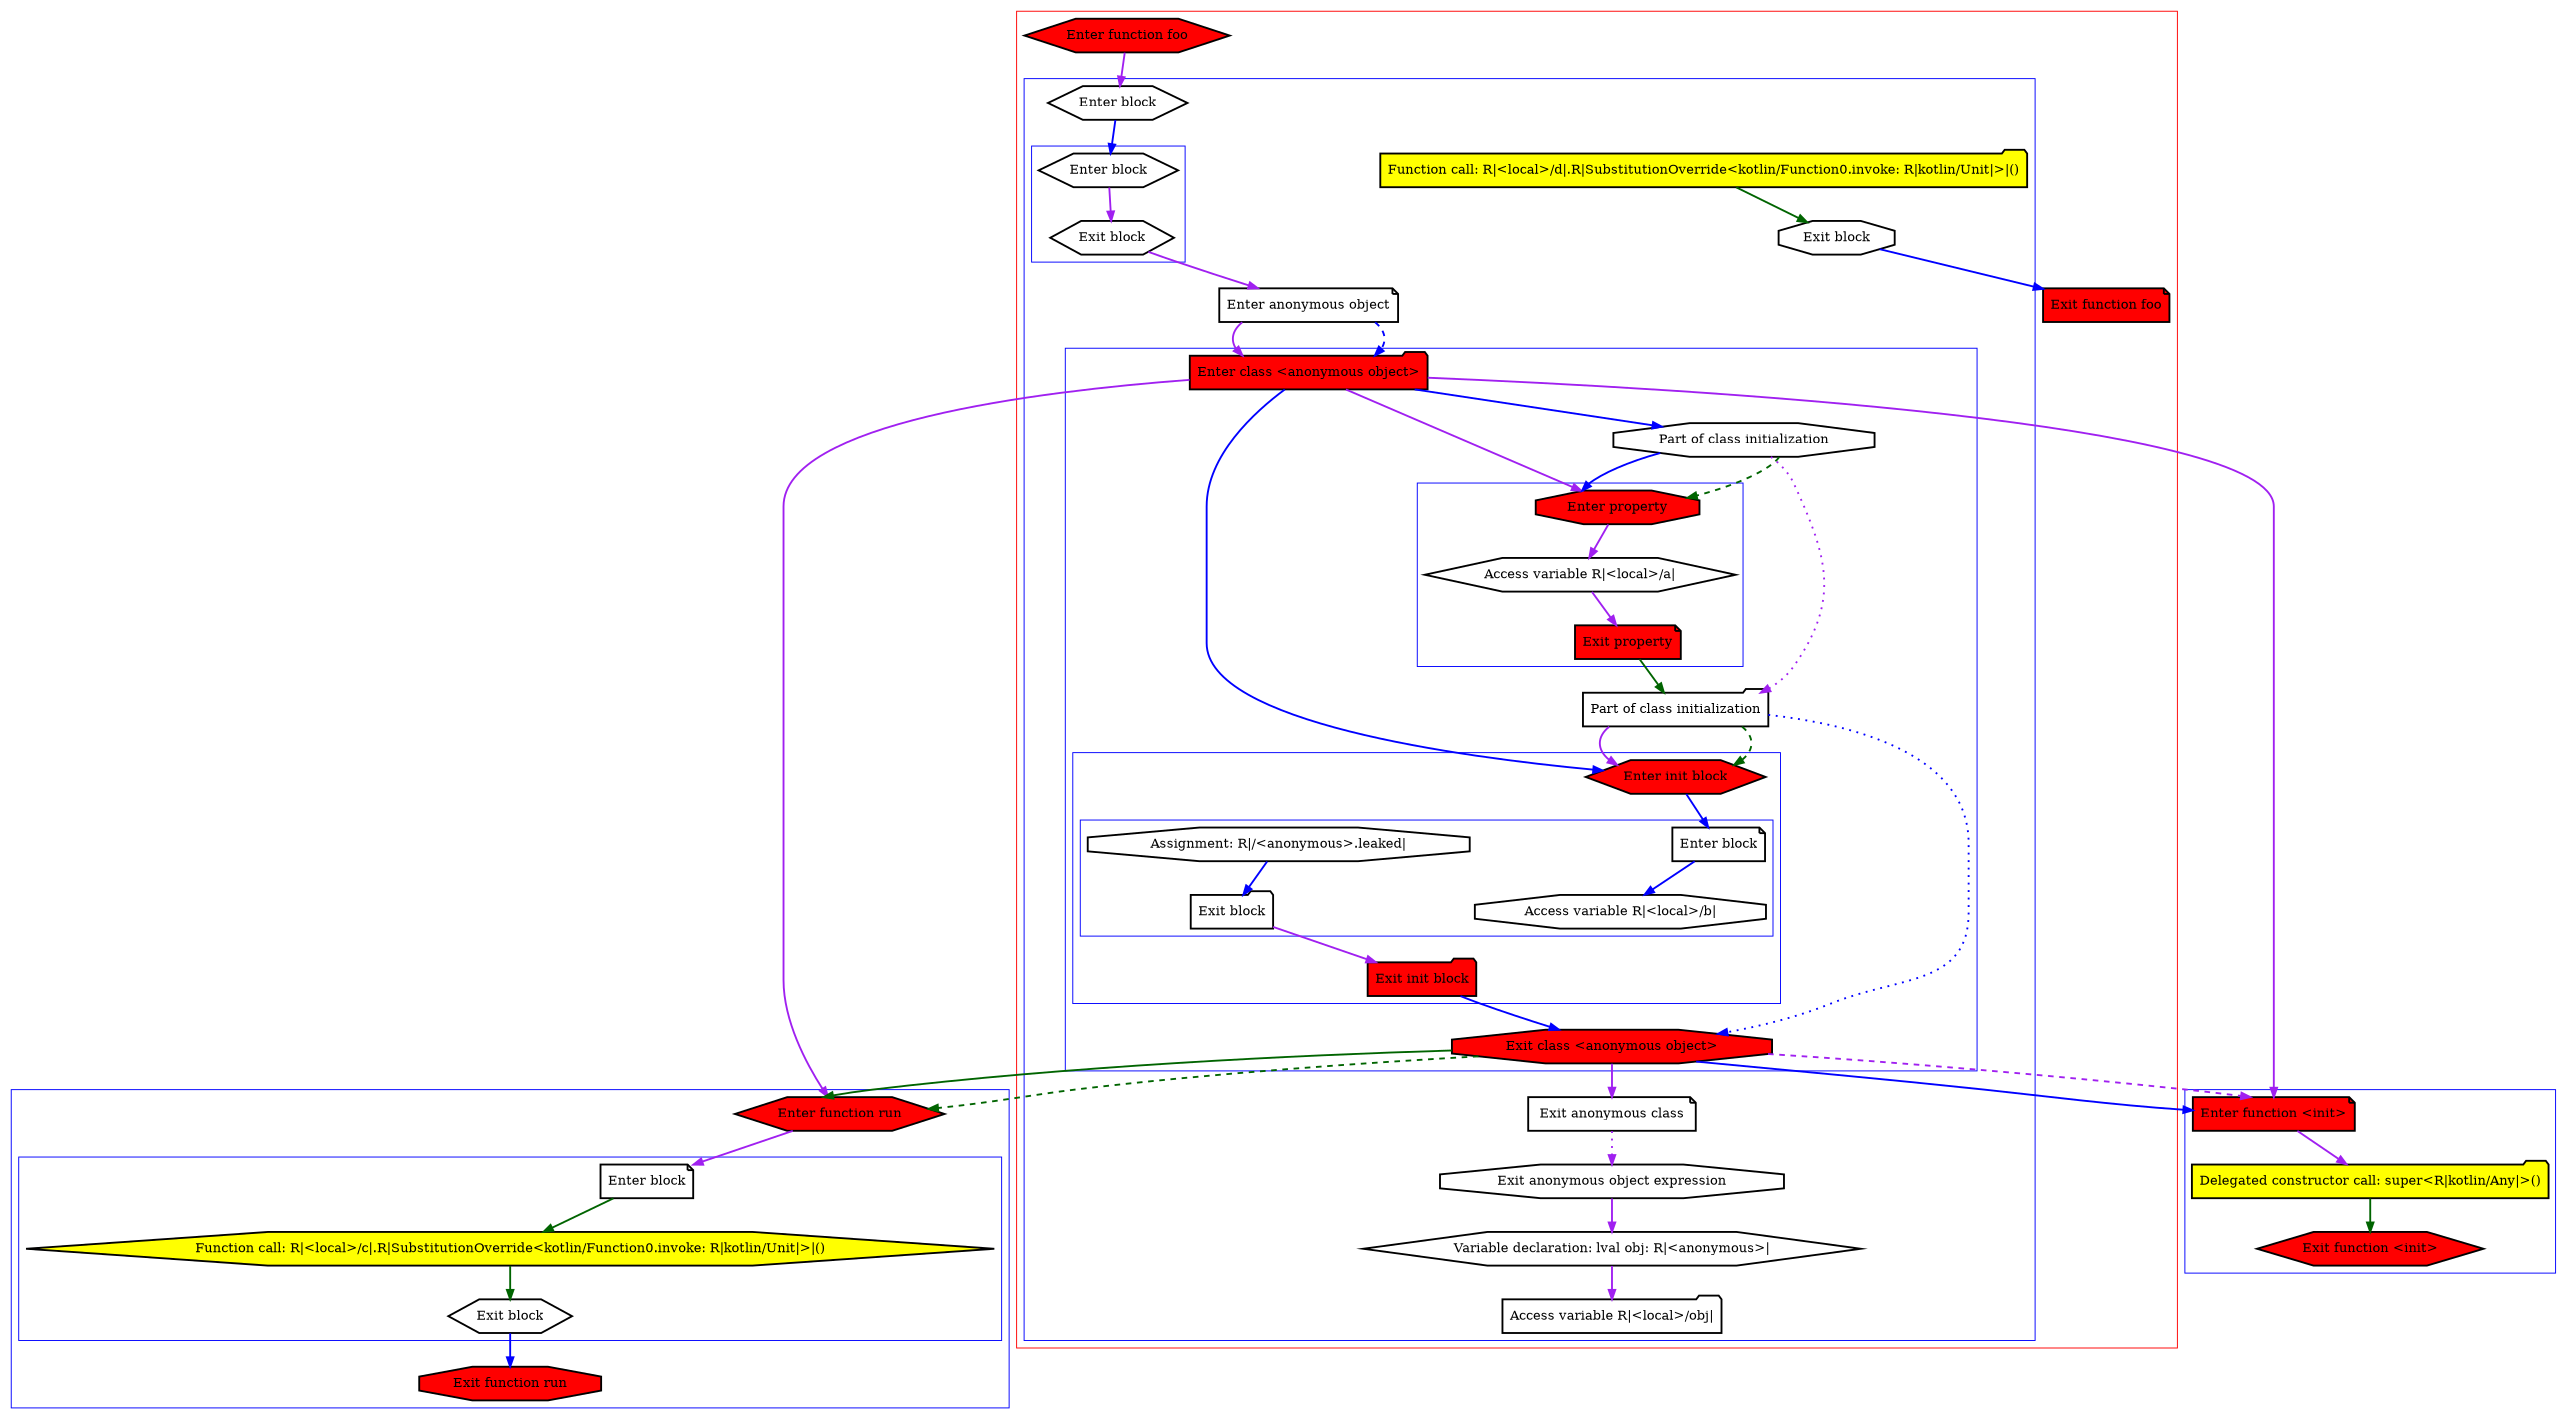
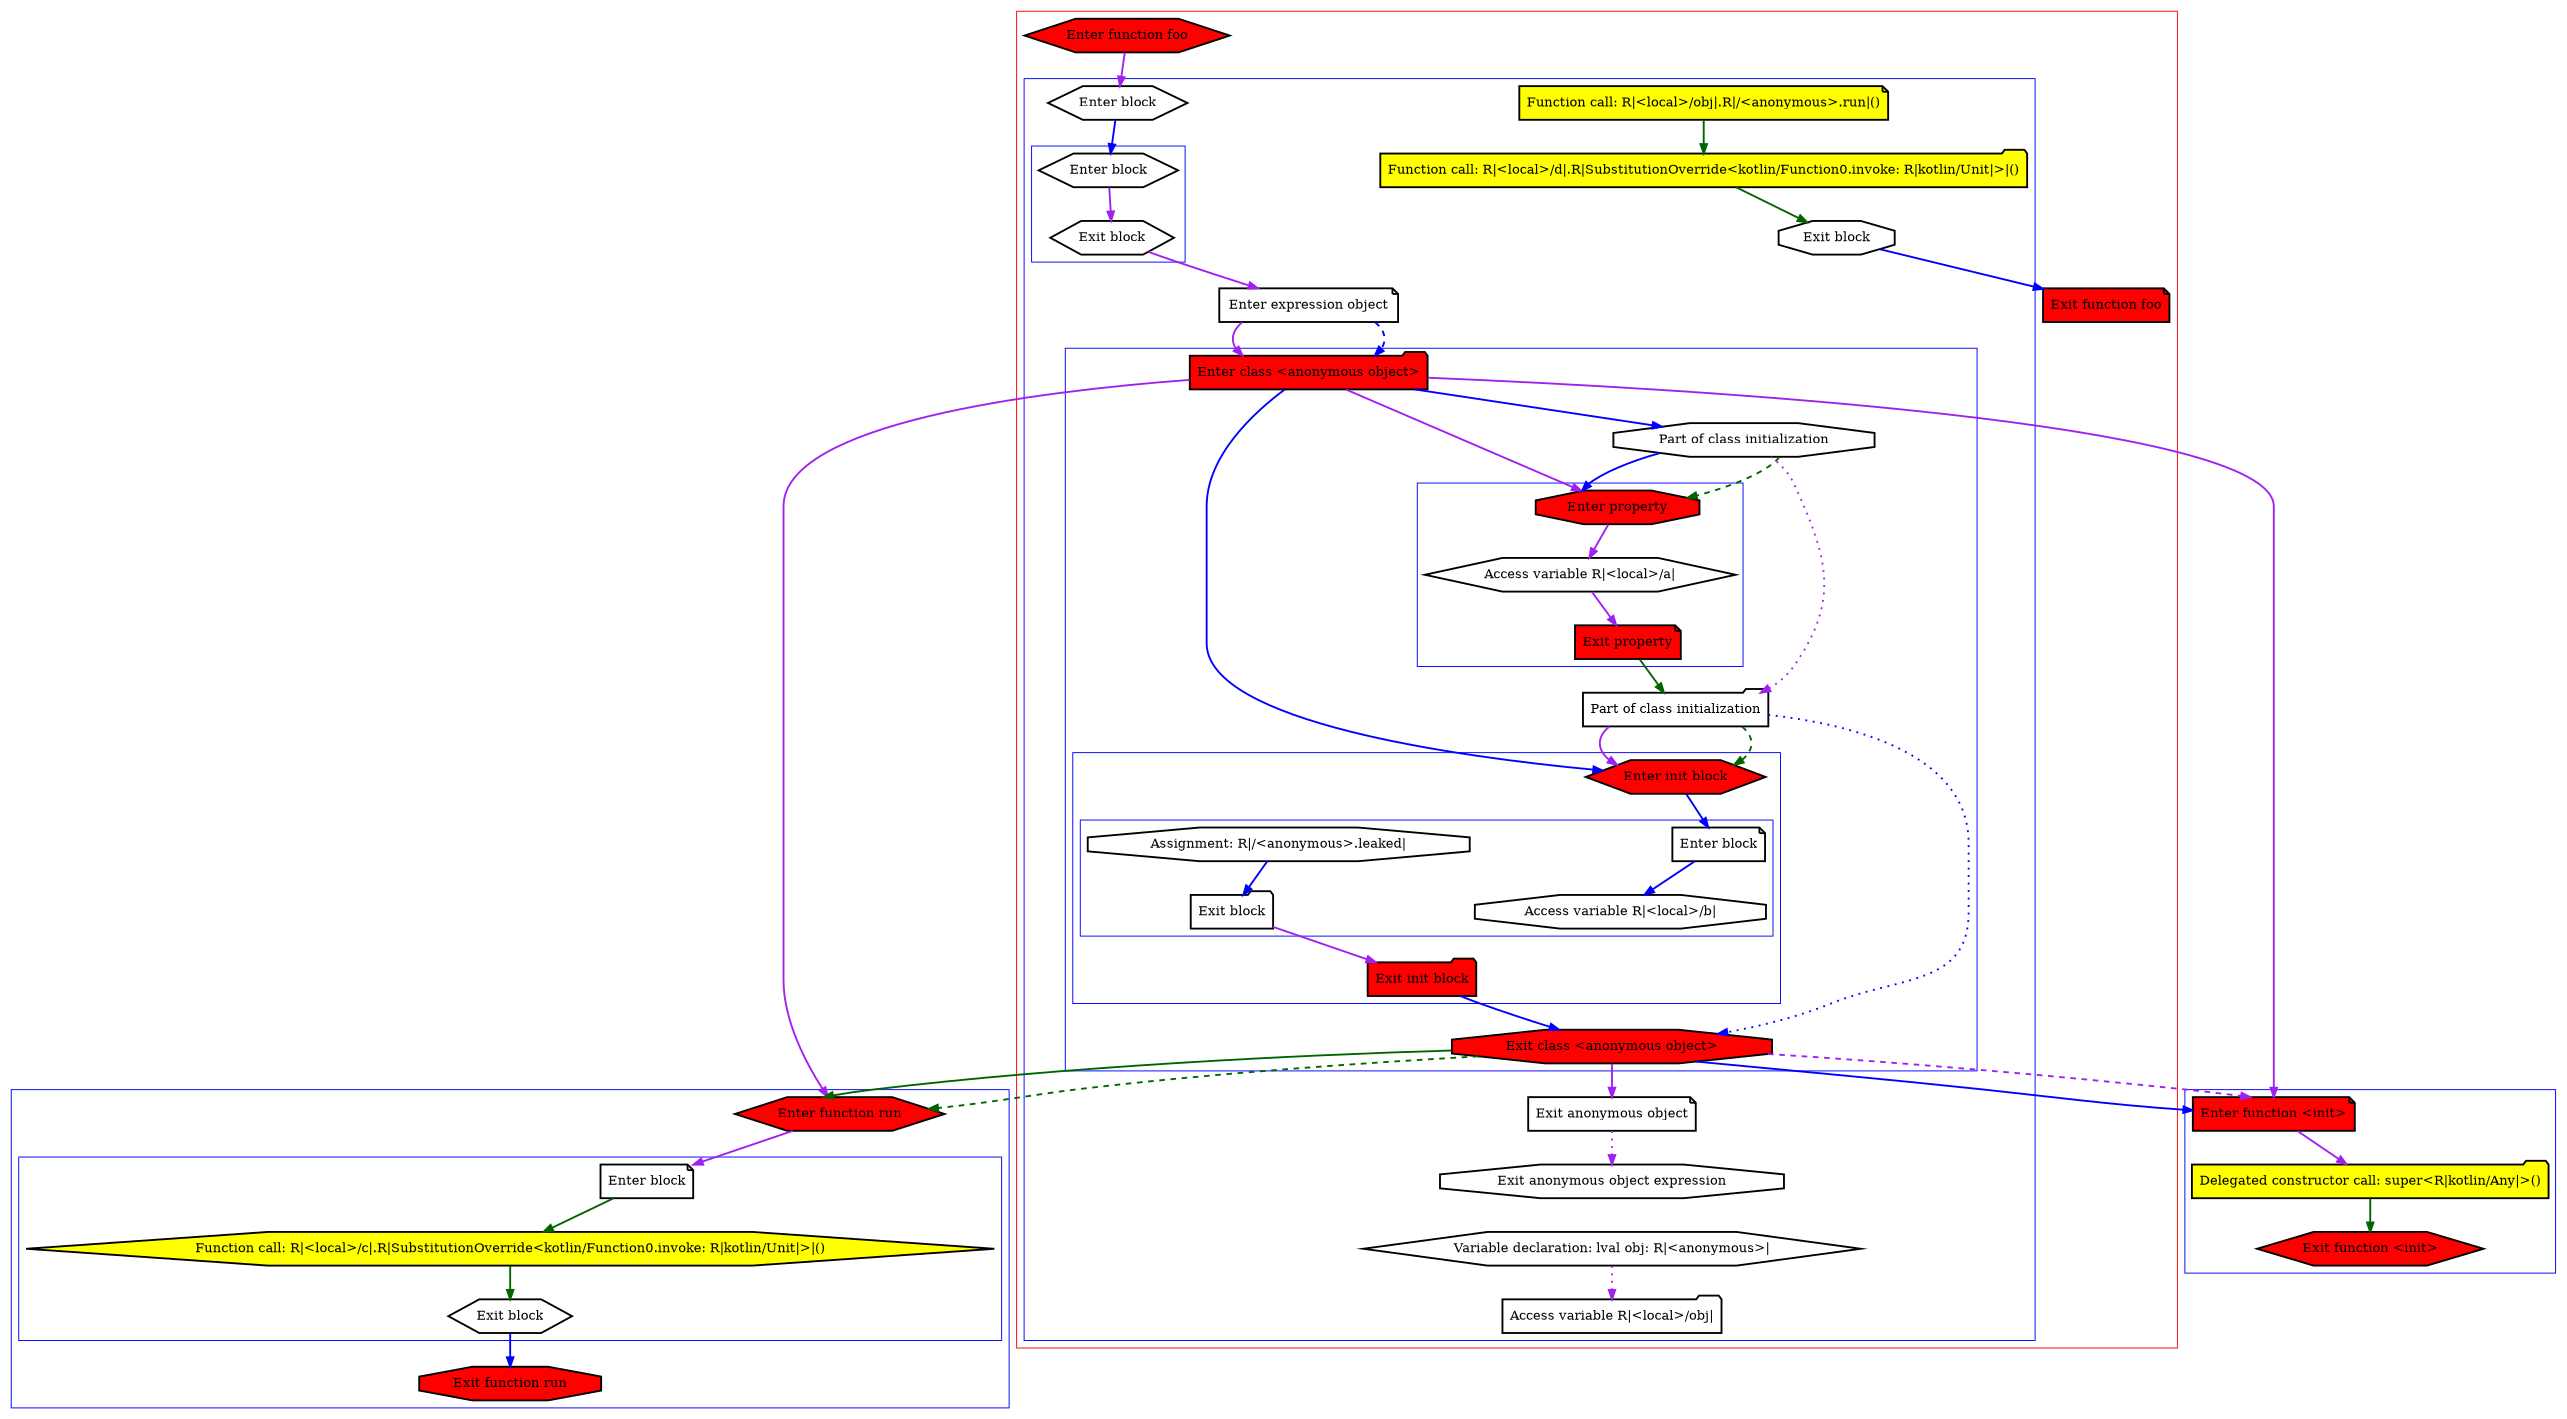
none -> (1704, 103)
(1309, 305) -> (1309, 305)
(1612, 1114) -> (1612, 1114)
(1612, 1210) -> none
(1612, 1278) -> (1612, 1278)
